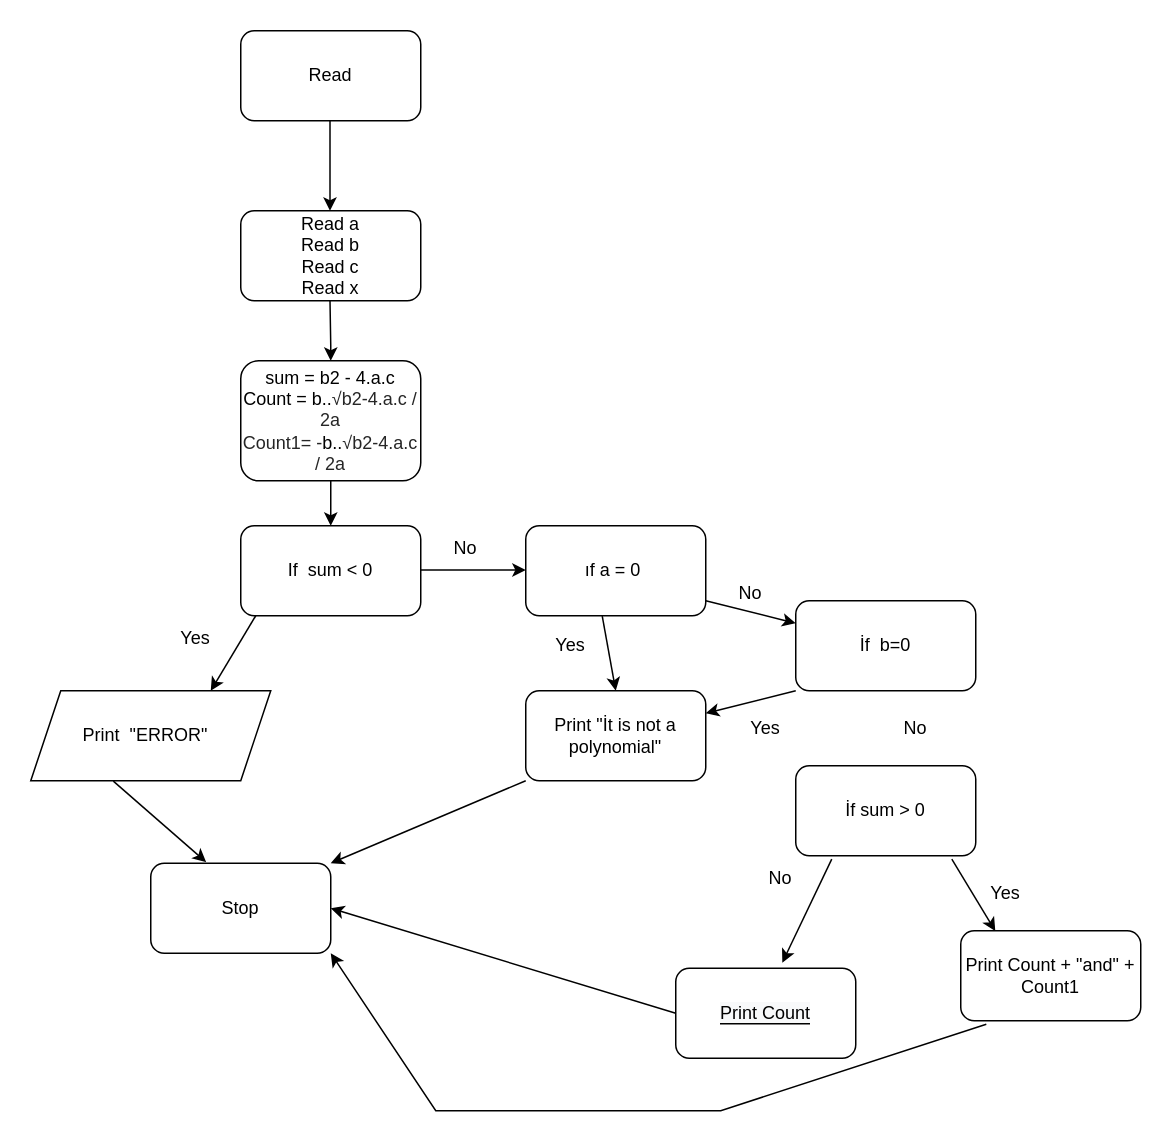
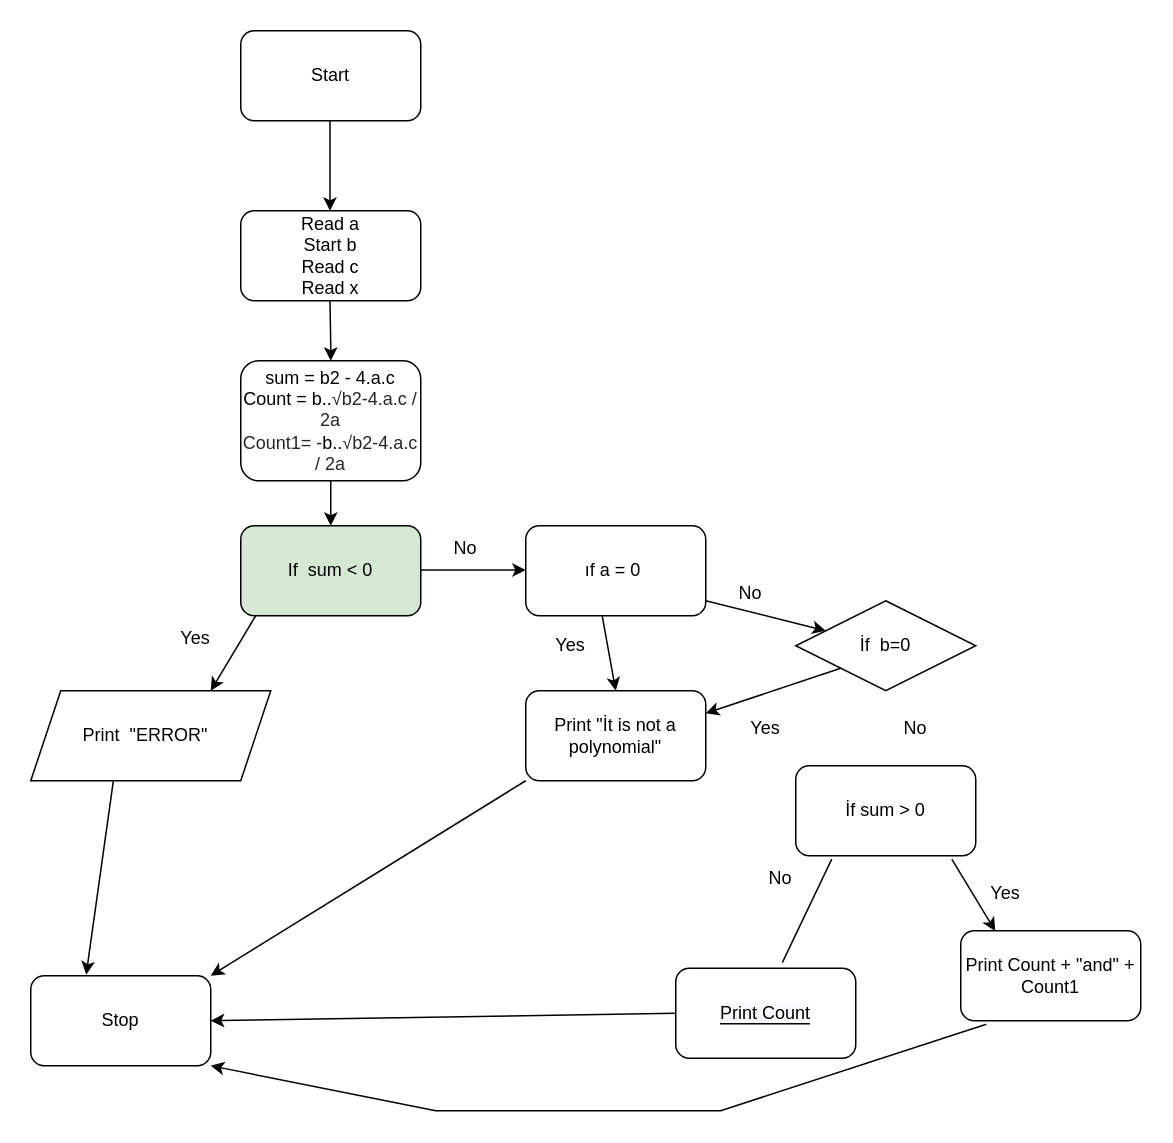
(331, 76) -> (331, 76)
(331, 256) -> (331, 256)
(331, 571) -> (331, 571)
(886, 646) -> (886, 646)
(241, 908) -> (121, 1021)
(787, 952) -> (785, 956)
